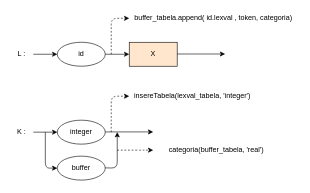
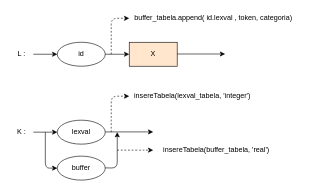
(81, 132) -> (81, 132)
(217, 150) -> (217, 150)
